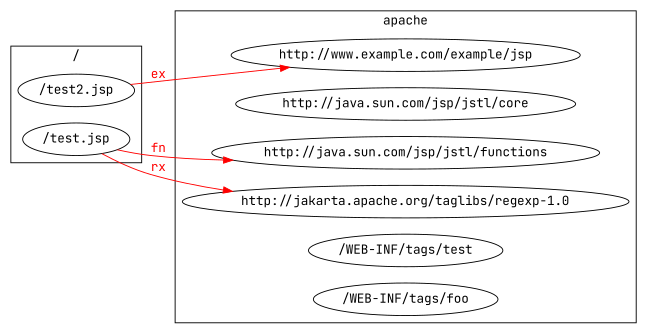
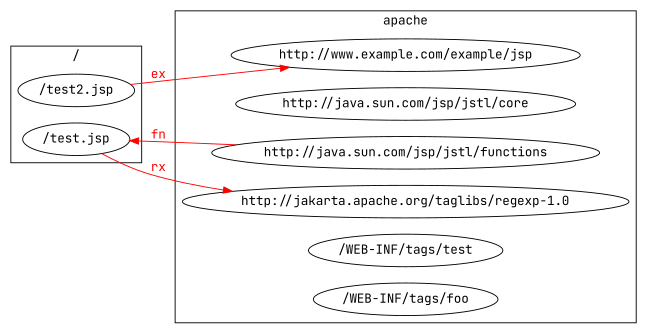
(167, 157) -> (187, 143)
